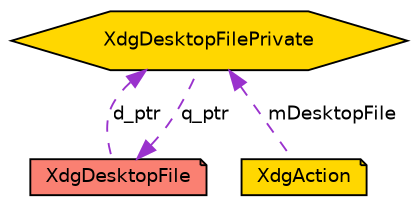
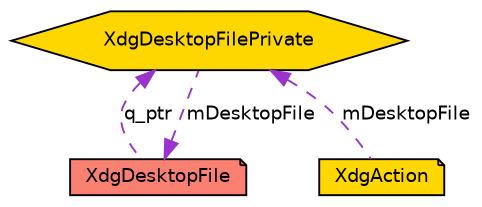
(136, 115) -> (148, 115)
(205, 115) -> (251, 115)
